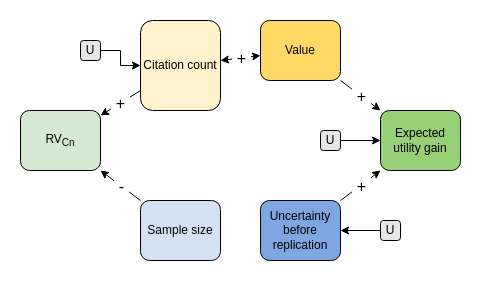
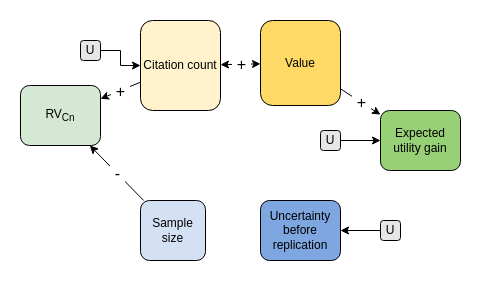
(301, 51) -> (301, 63)
(61, 141) -> (61, 116)
(358, 188) -> none
(181, 231) -> (173, 231)
